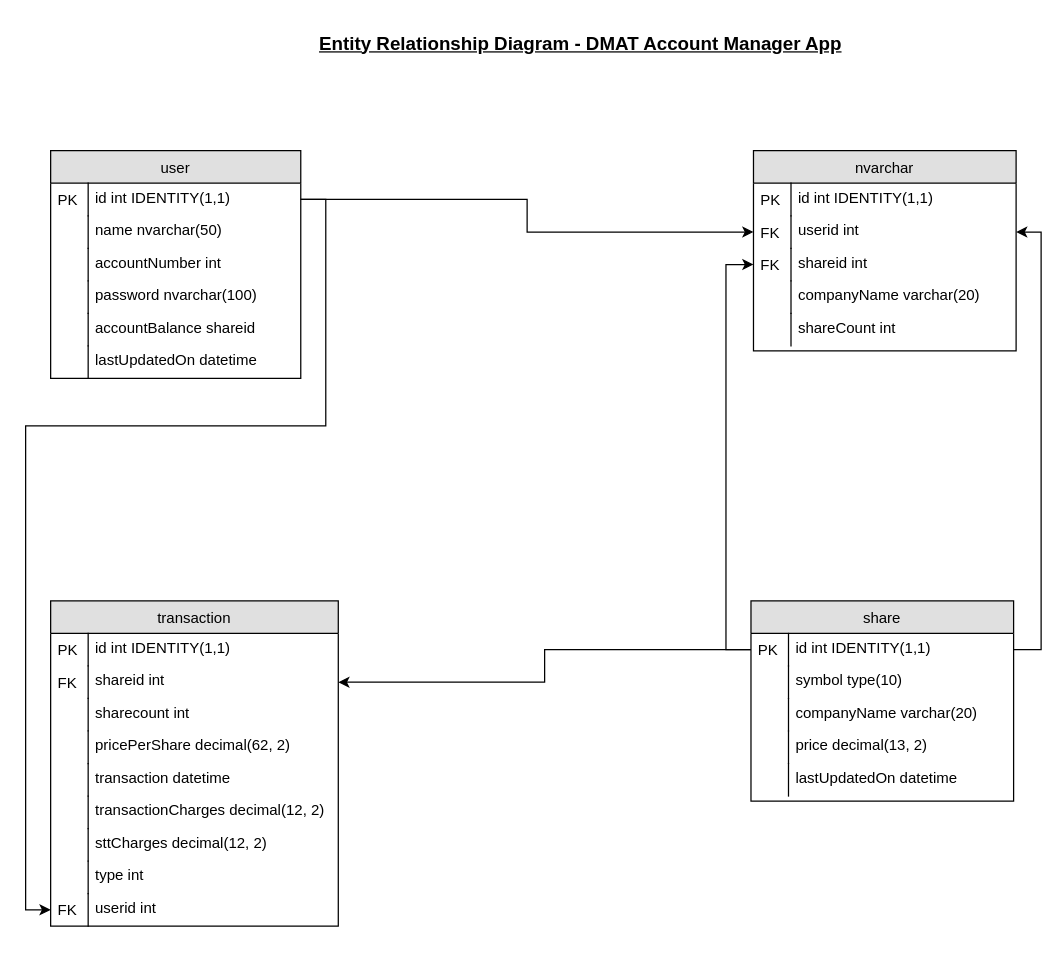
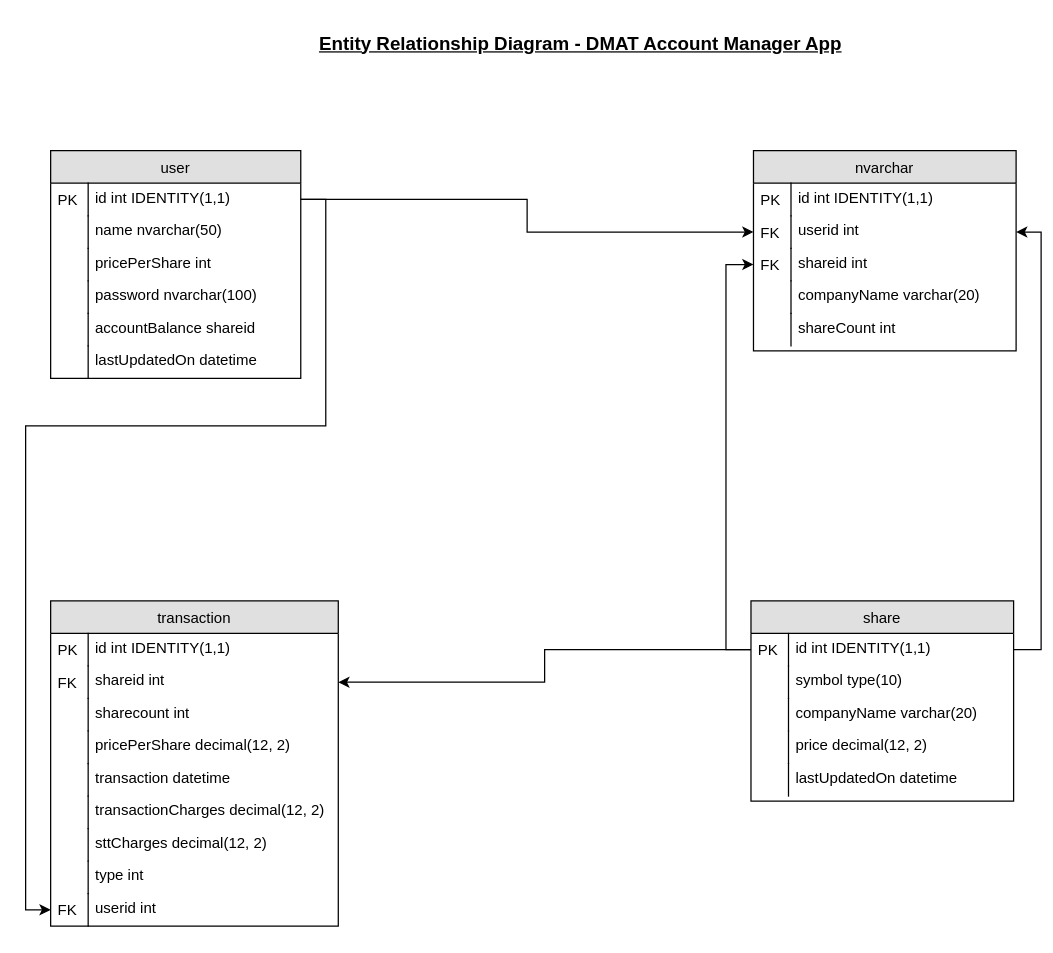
(163, 263) -> (161, 263)
(201, 745) -> (201, 745)
(867, 745) -> (867, 745)
